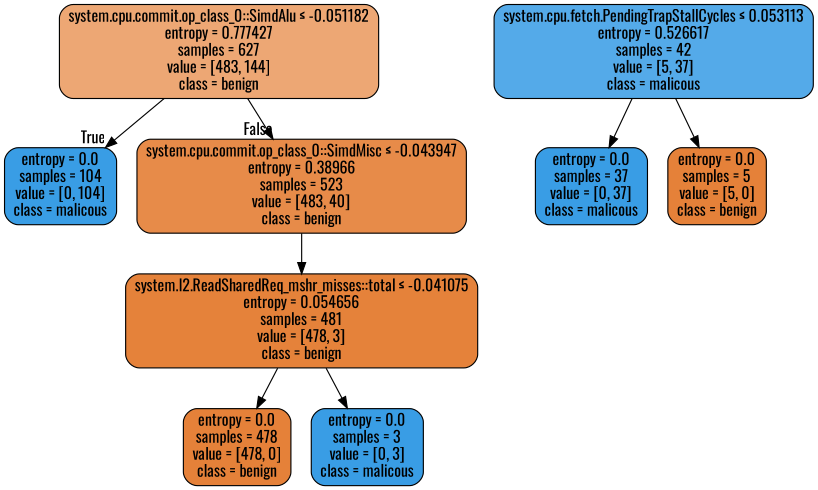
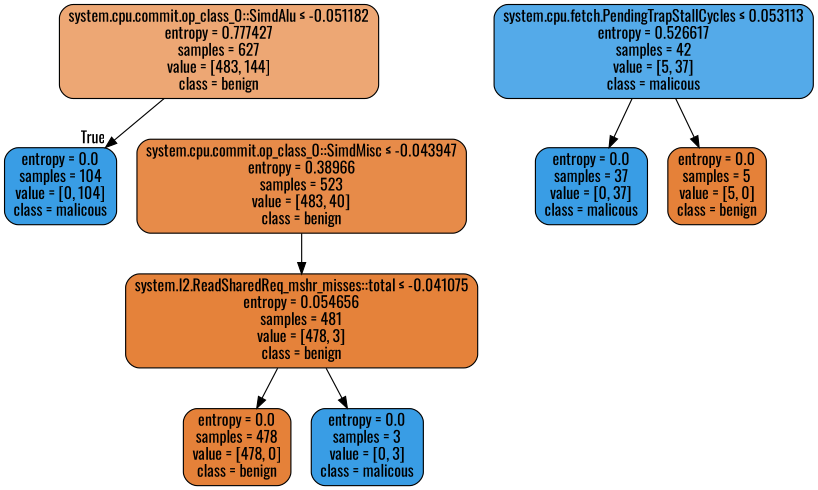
(257, 114) -> none
